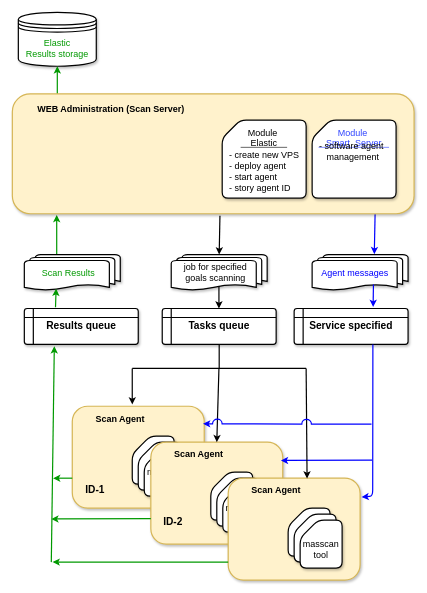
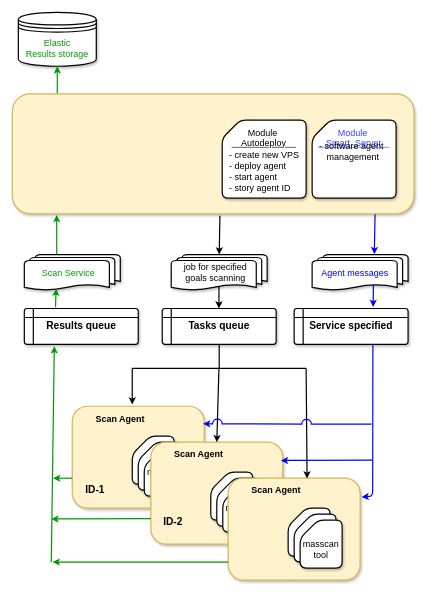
(132, 108) -> none
(264, 159) -> (264, 159)
(72, 273) -> (72, 273)
